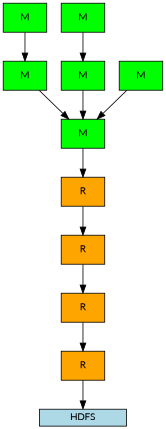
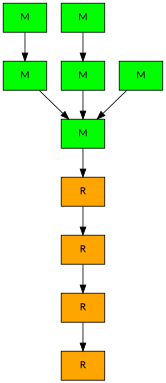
(83, 418) -> none
